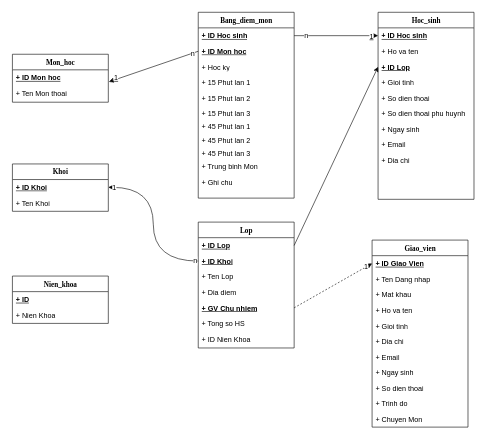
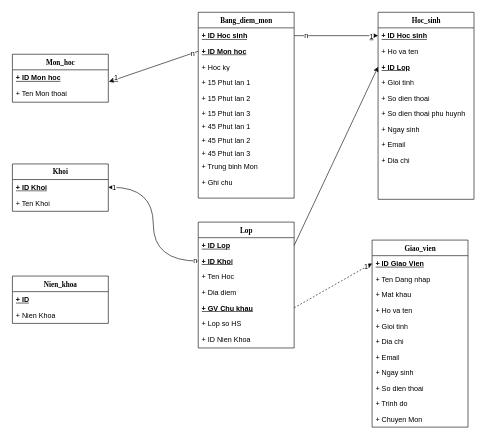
(218, 278) -> (218, 278)
(226, 309) -> (225, 309)
(223, 324) -> (221, 324)
